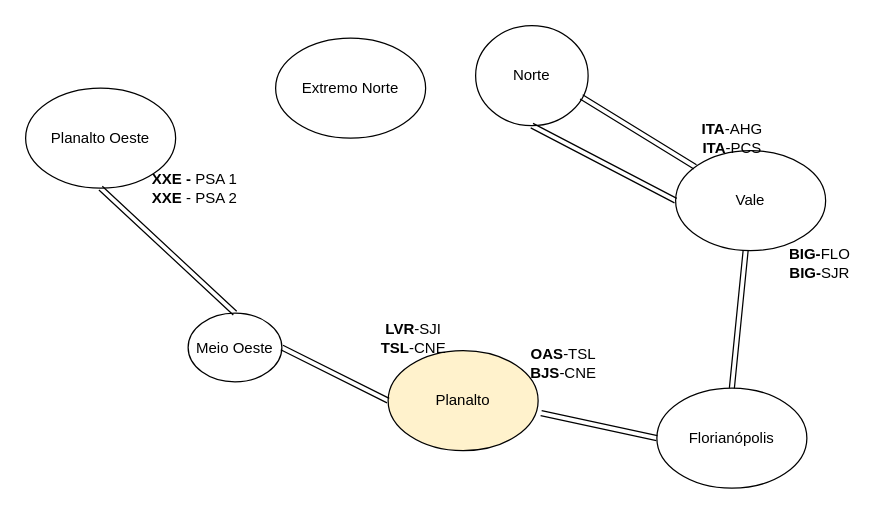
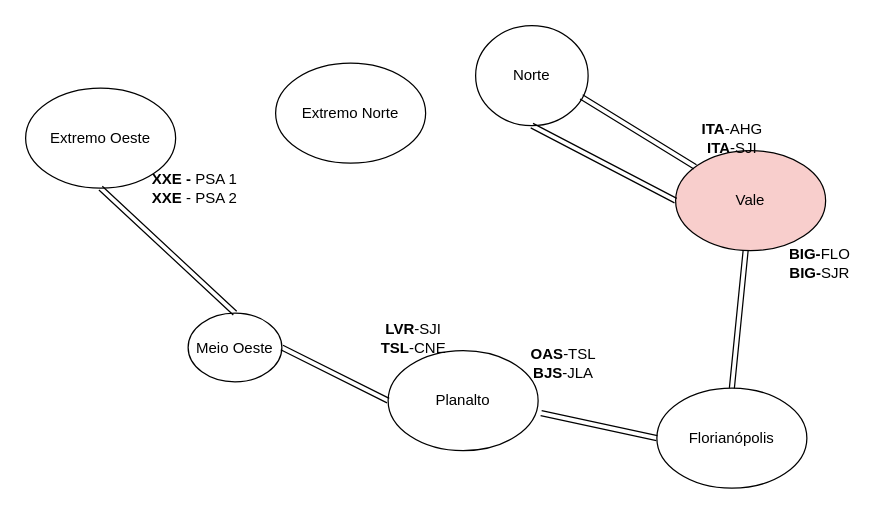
(351, 88) -> (351, 113)
(101, 138) -> (101, 138)
(733, 138) -> (733, 138)
(751, 201) -> (751, 201)
(564, 363) -> (564, 363)
(463, 401) -> (463, 401)
